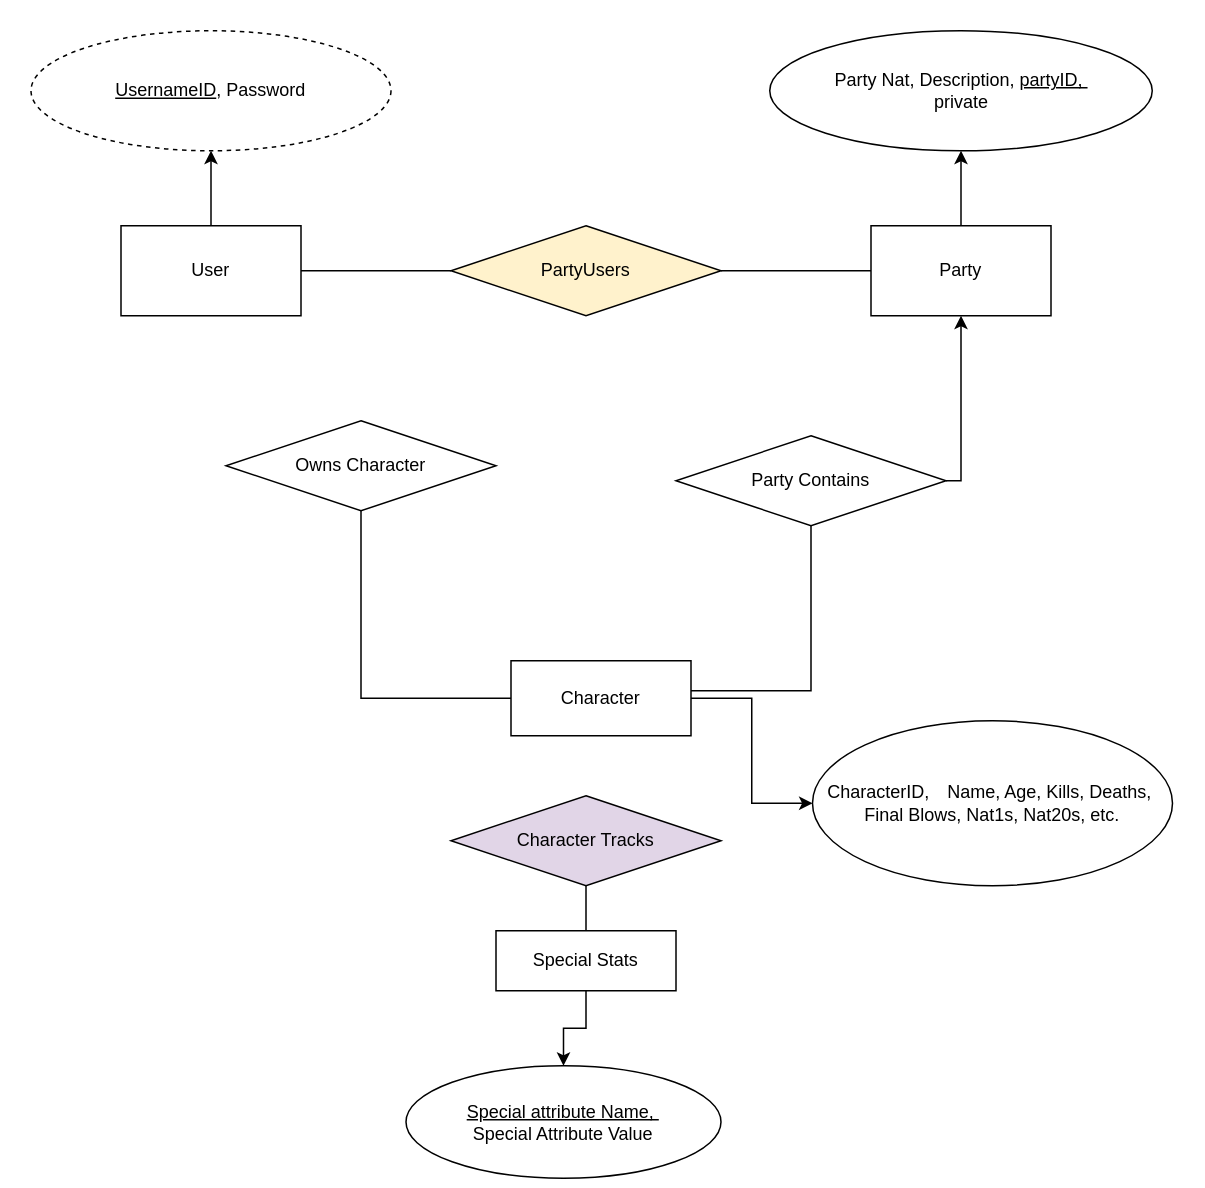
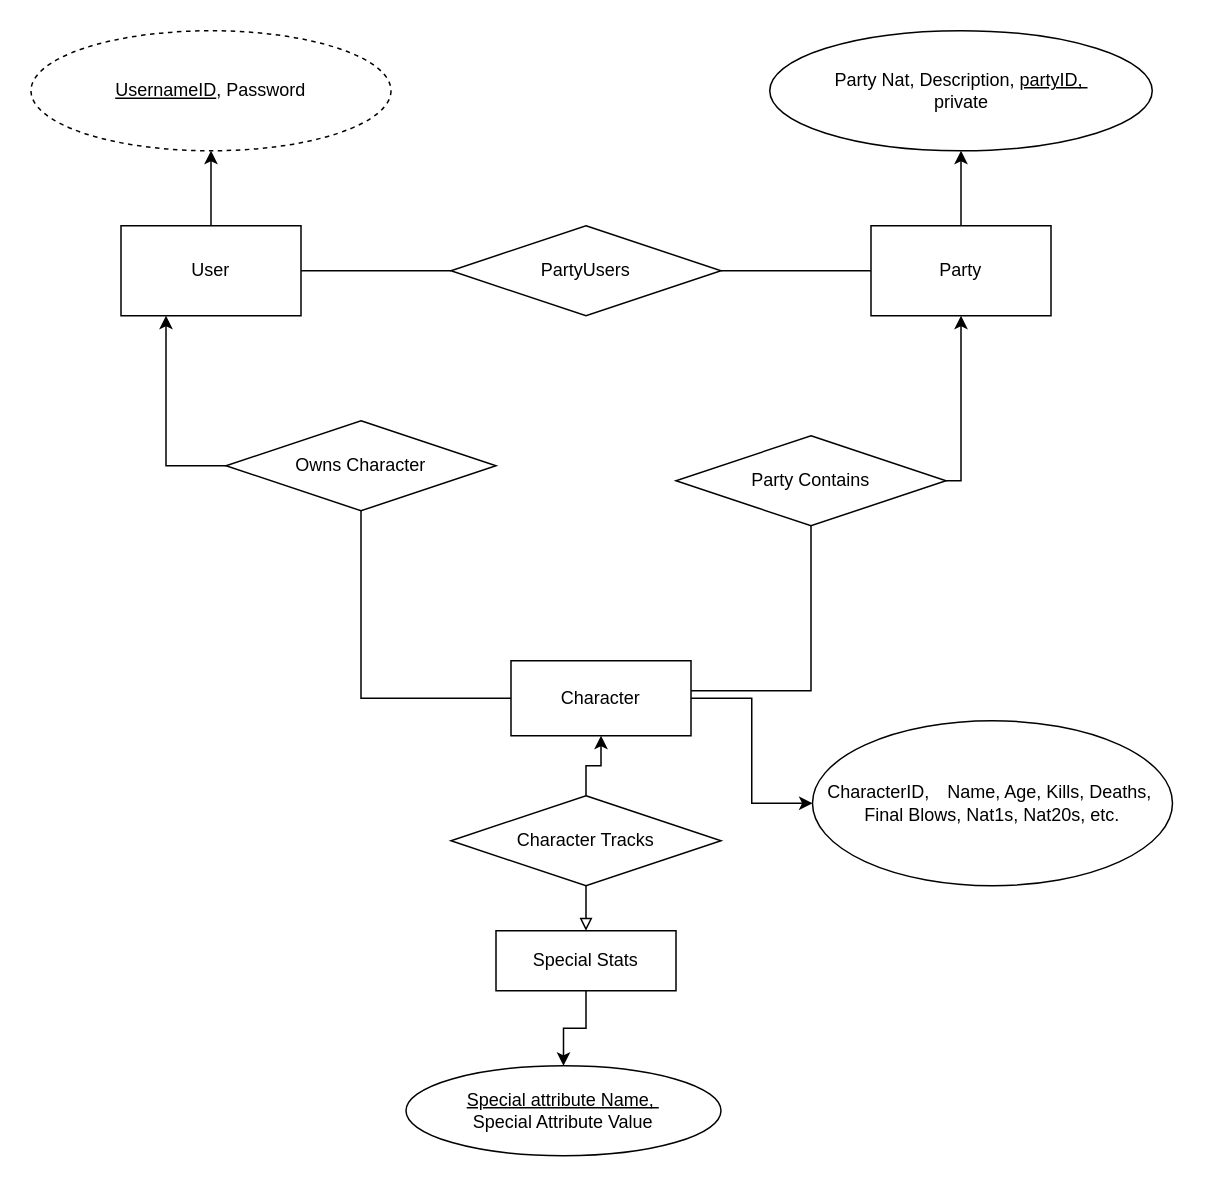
(586, 271) -> (586, 271)
none -> (166, 426)
none -> (588, 766)
(586, 841) -> (586, 841)
(586, 922) -> (586, 918)
(563, 1122) -> (563, 1111)
